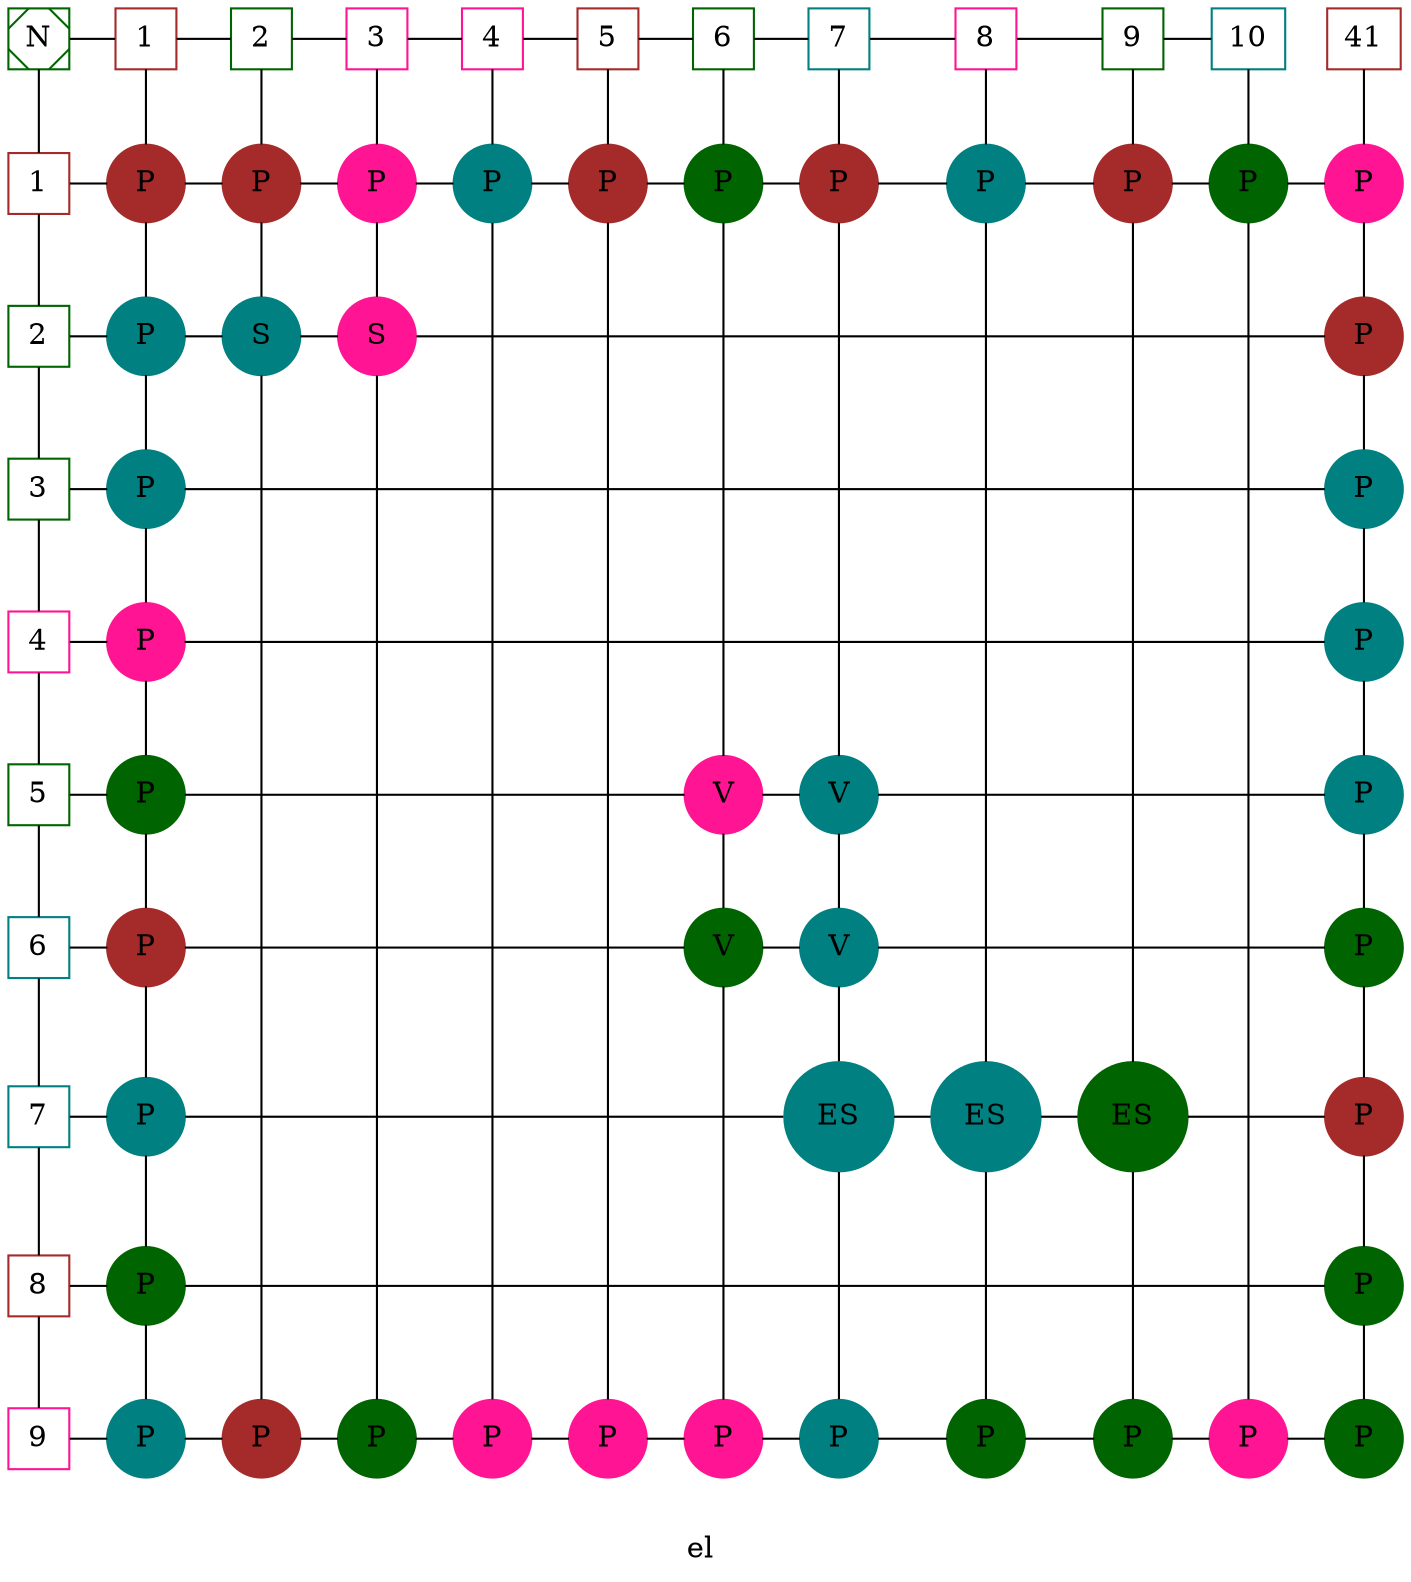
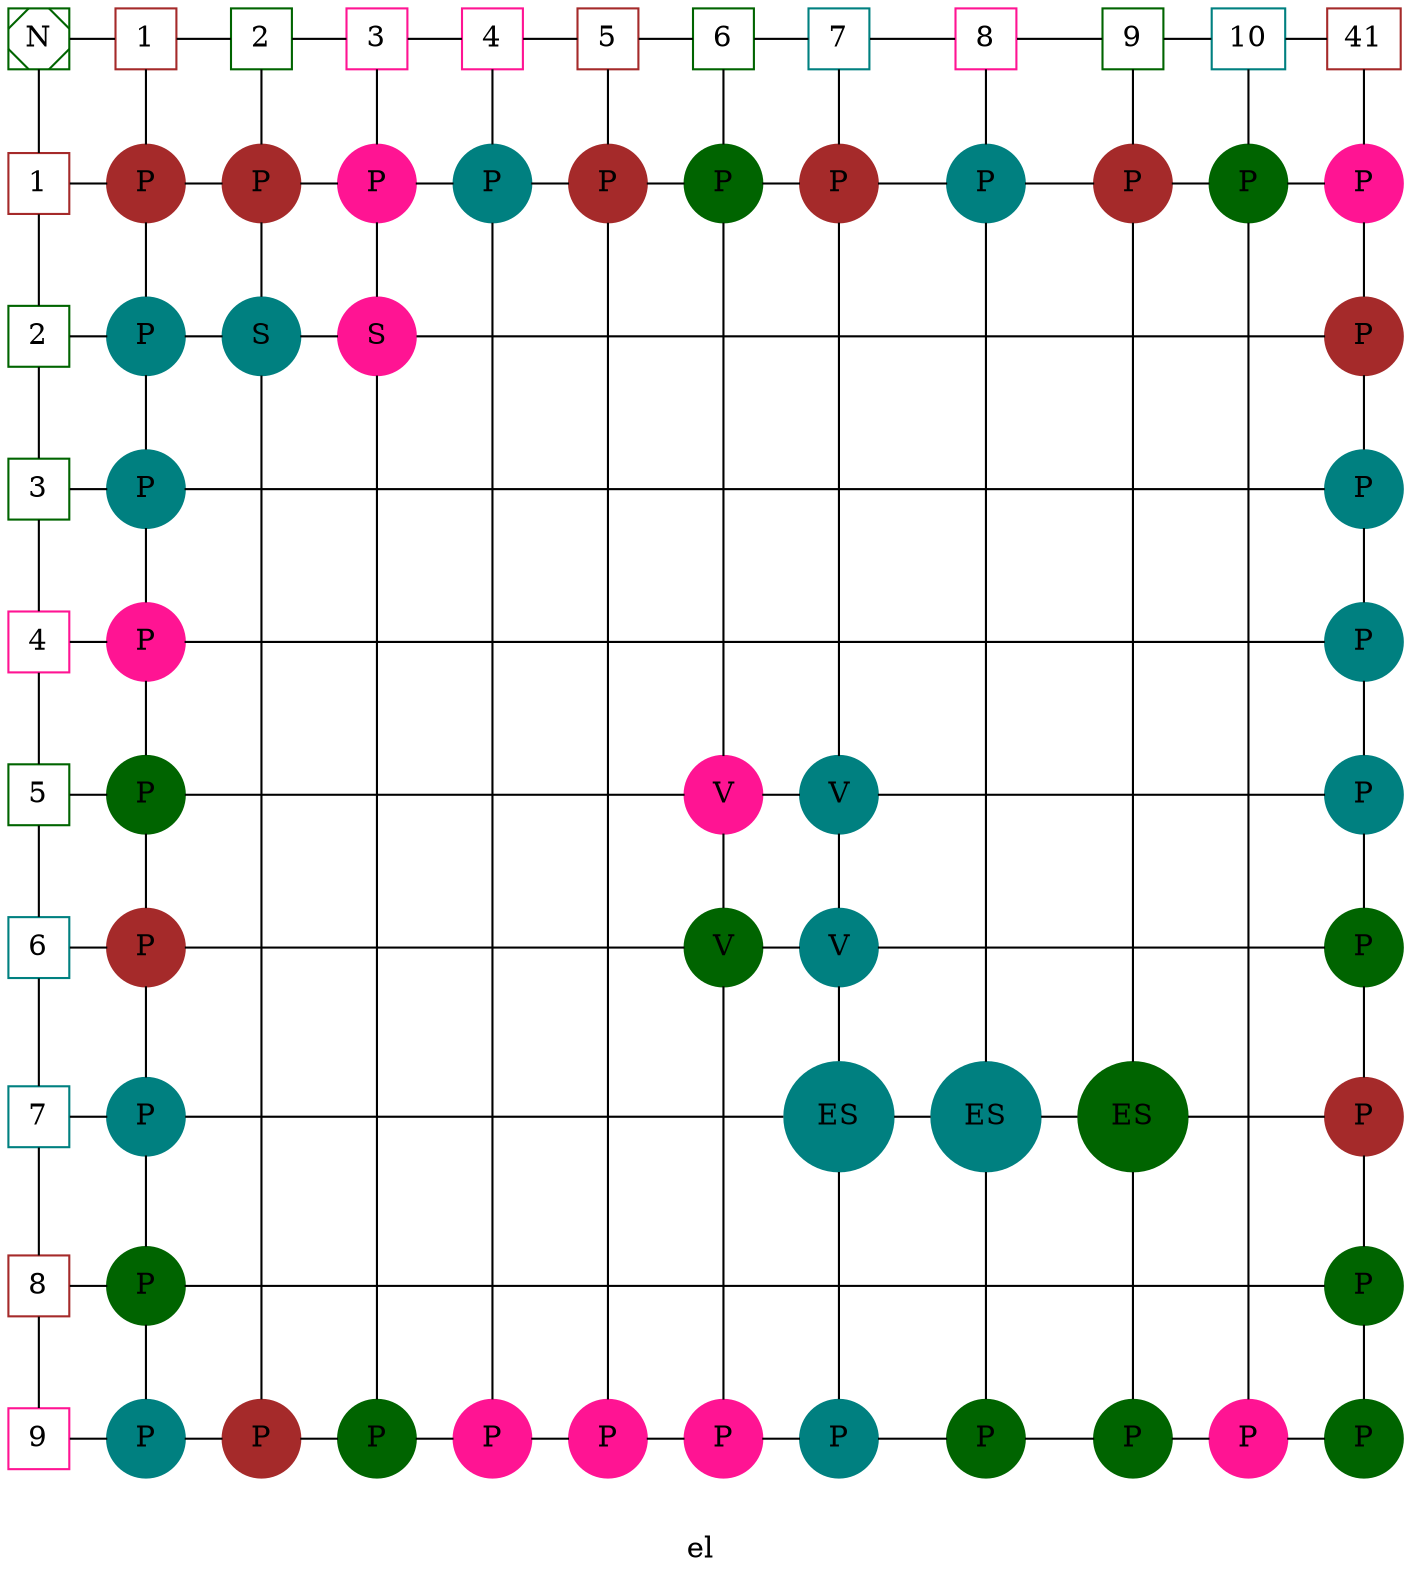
none -> (1306, 39)
